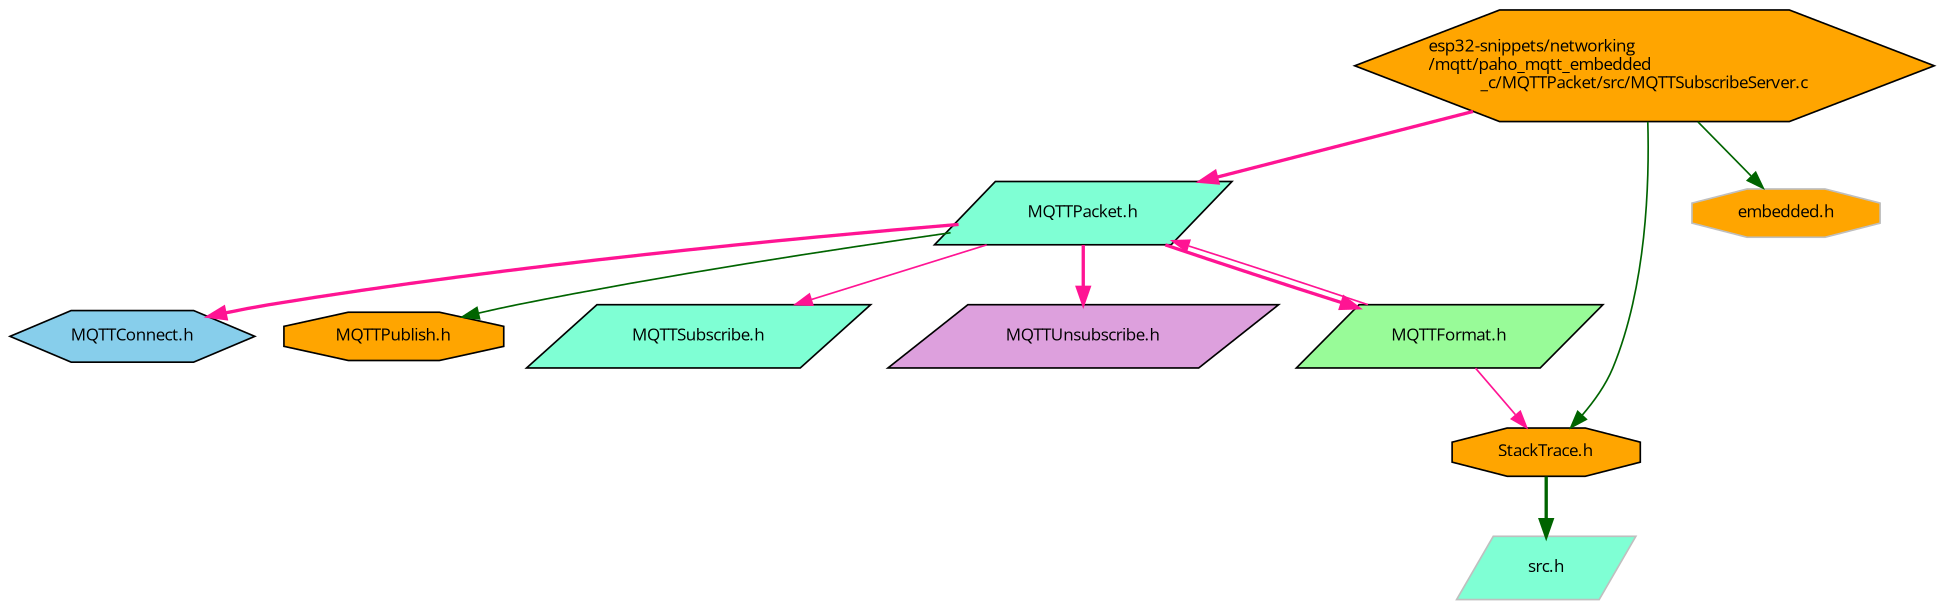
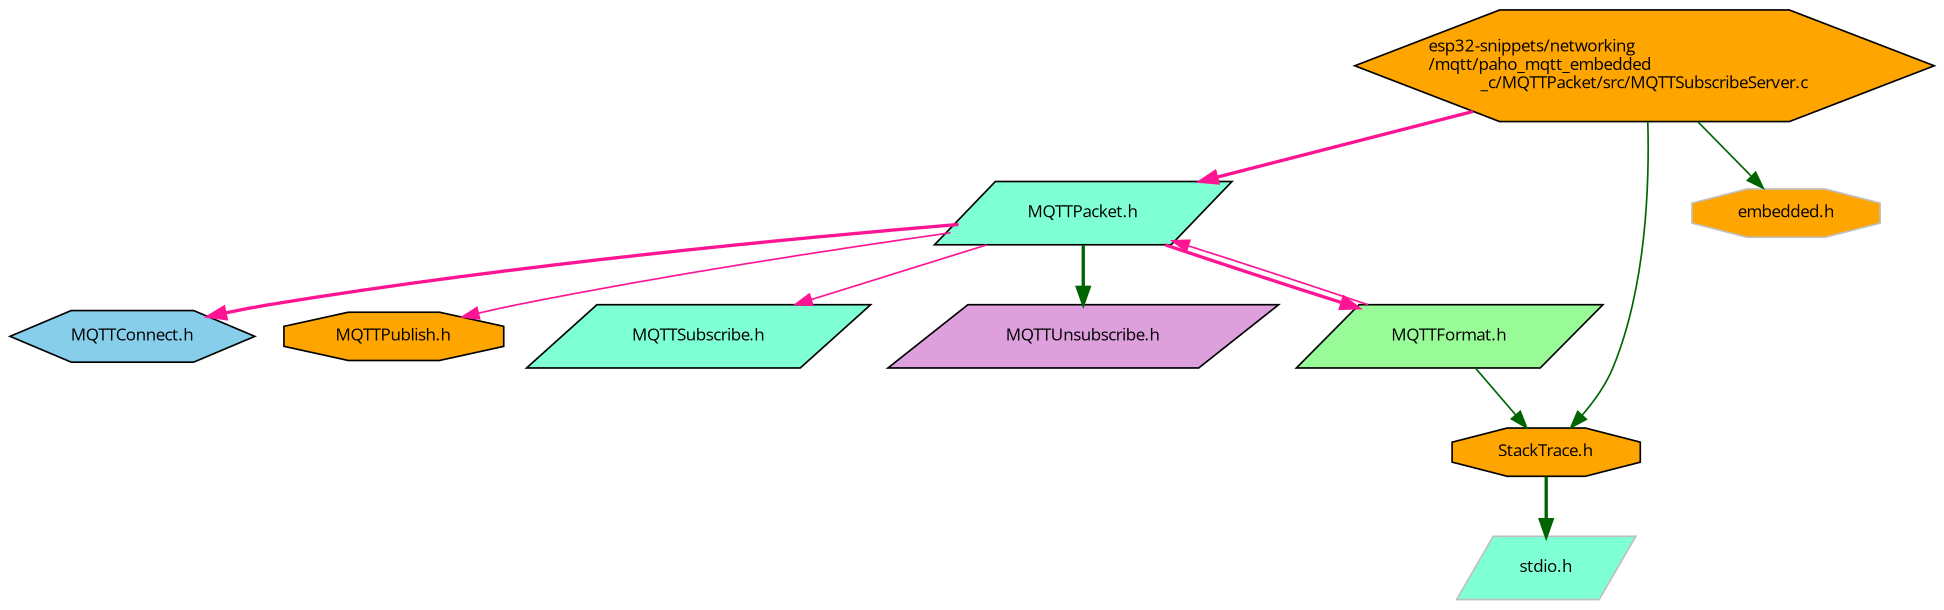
(1083, 266) -> (1083, 266)
(714, 269) -> (714, 269)
(1496, 391) -> (1496, 391)
(1546, 568) -> (1546, 568)
